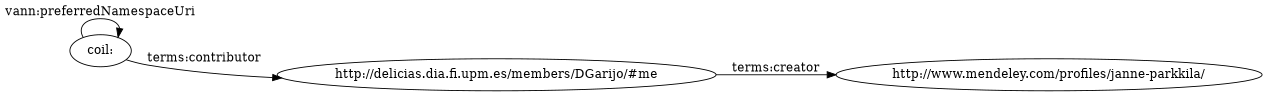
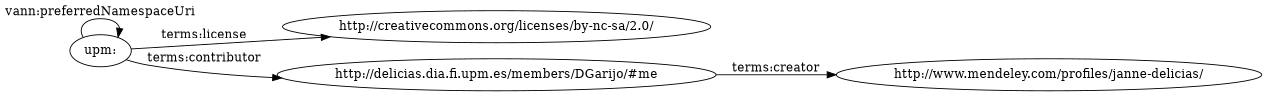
none -> (497, 27)
(101, 51) -> (101, 51)
(1049, 75) -> (1049, 75)
